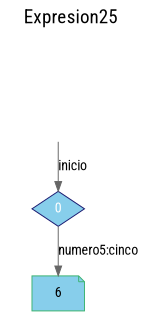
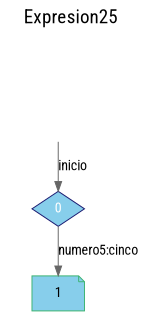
(58, 293) -> (58, 293)
